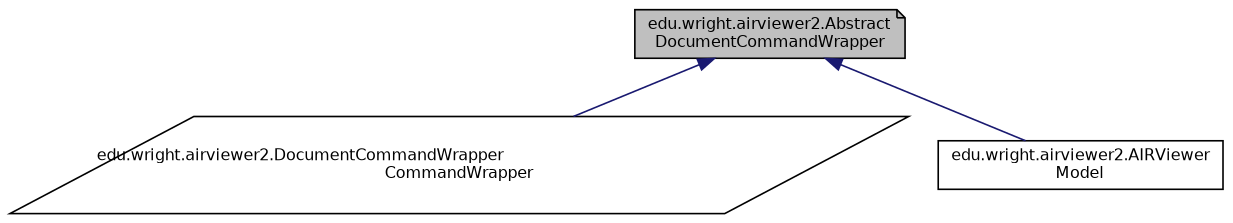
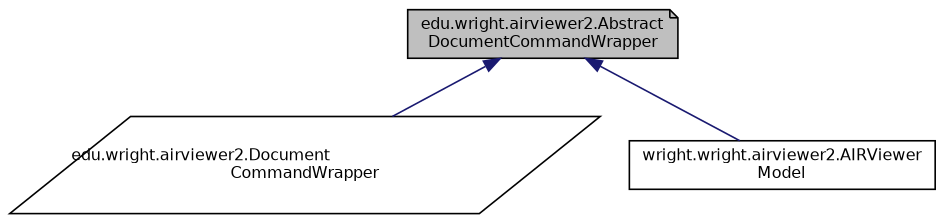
(459, 165) -> (305, 165)
(1081, 165) -> (782, 165)
